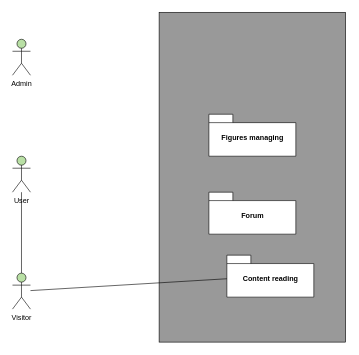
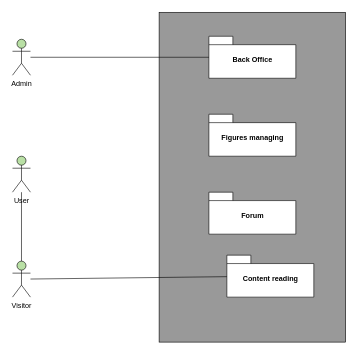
none -> (120, 57)
none -> (252, 57)
(21, 291) -> (21, 279)
